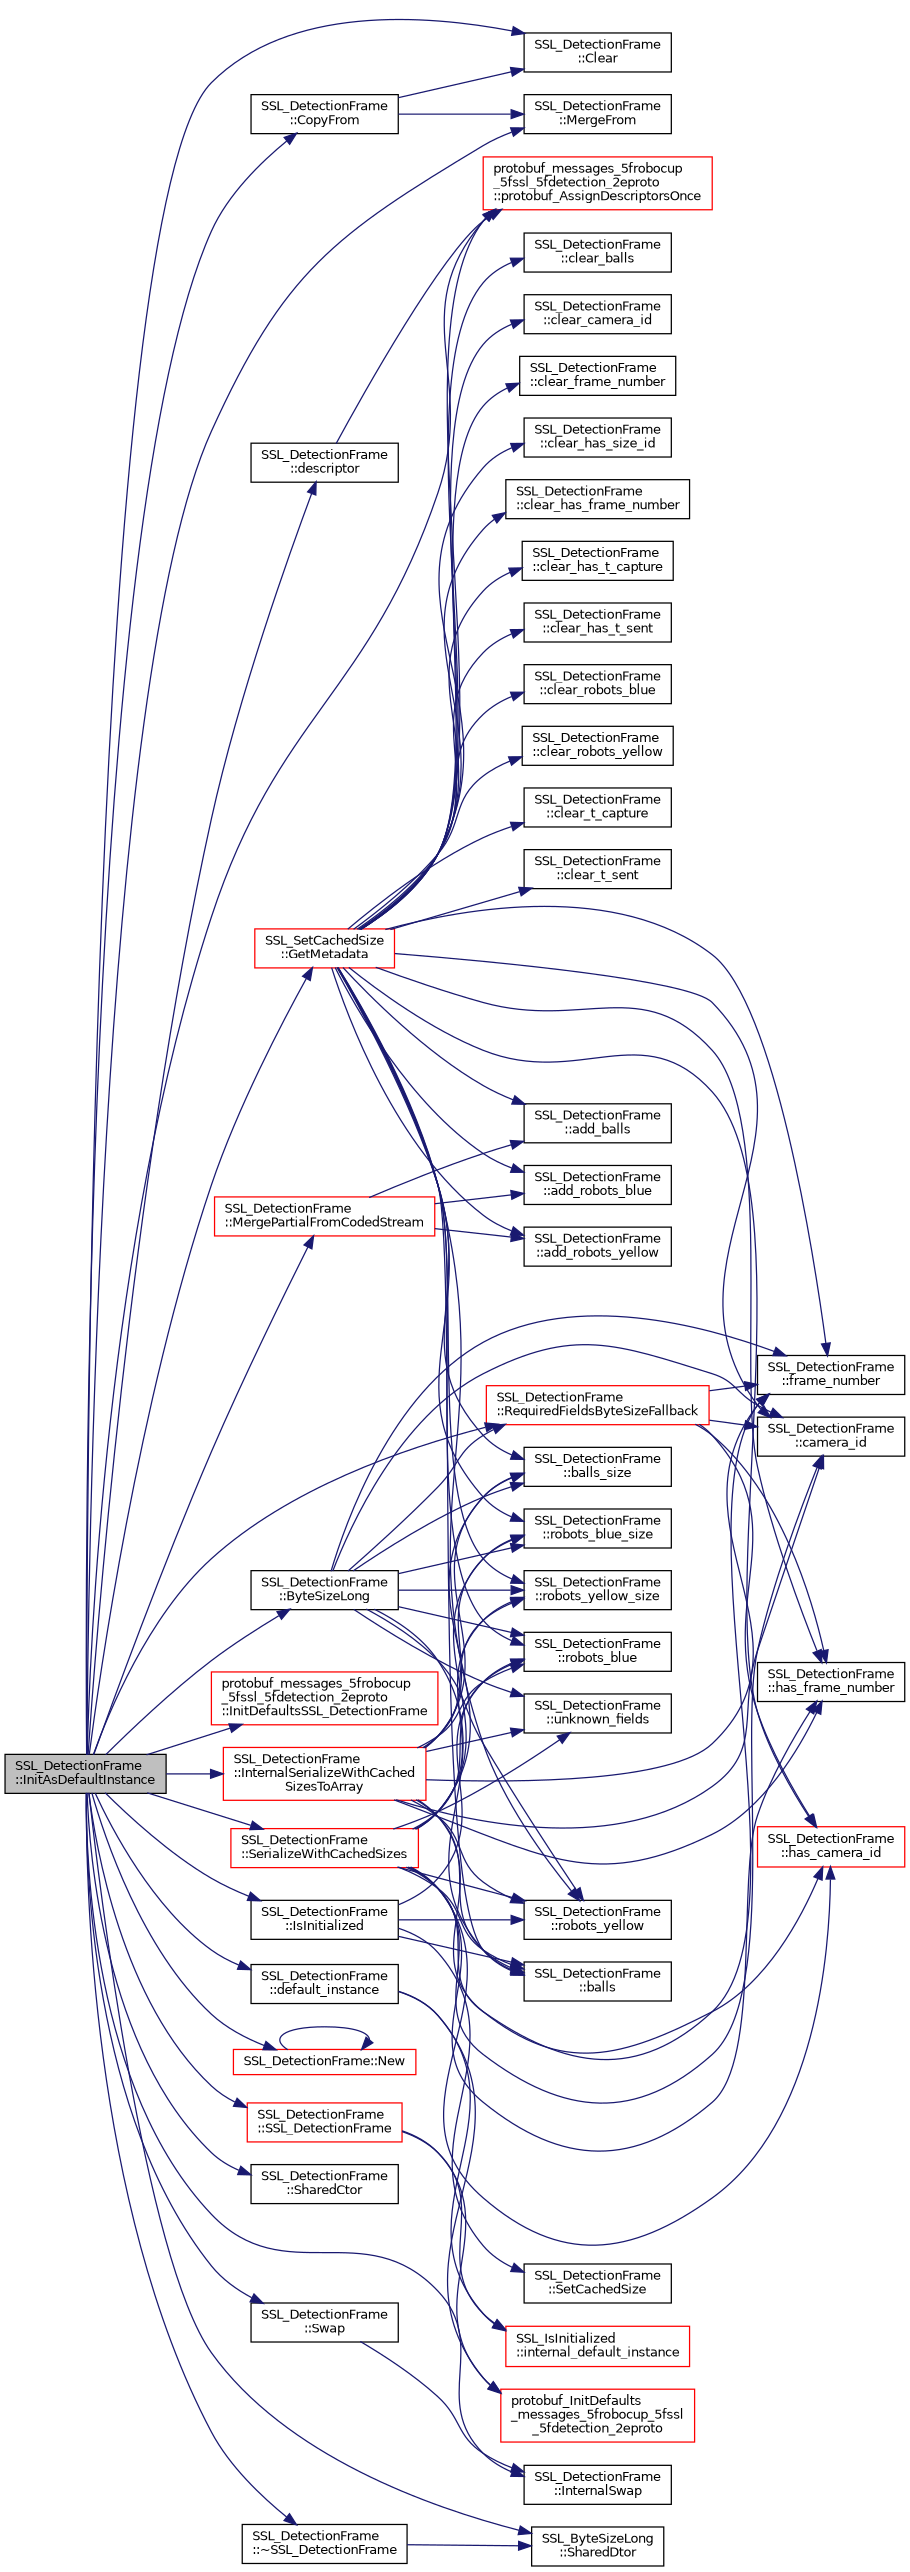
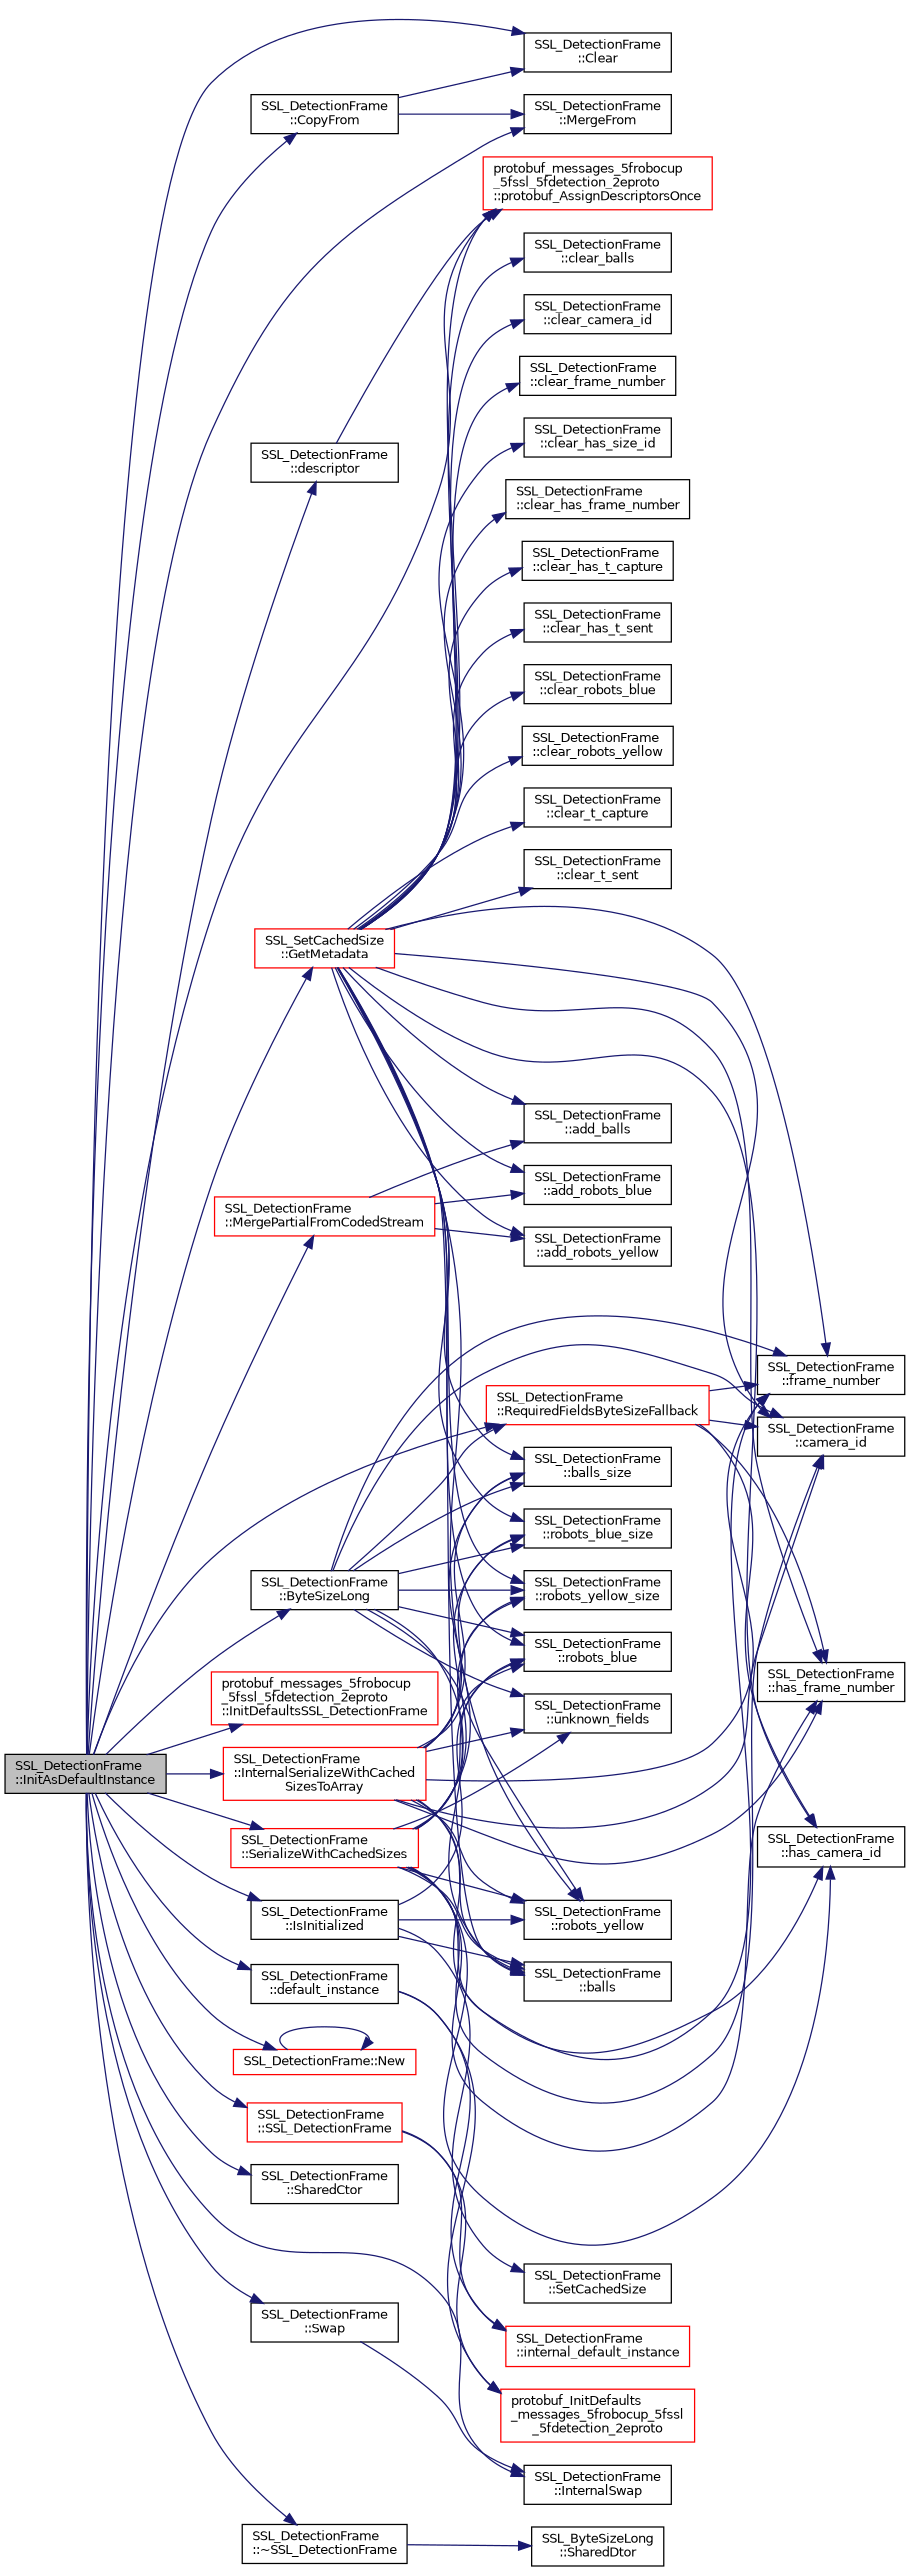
(831, 1847) -> (831, 1847)
(171, 2254) -> none
(598, 2346) -> (598, 2346)
